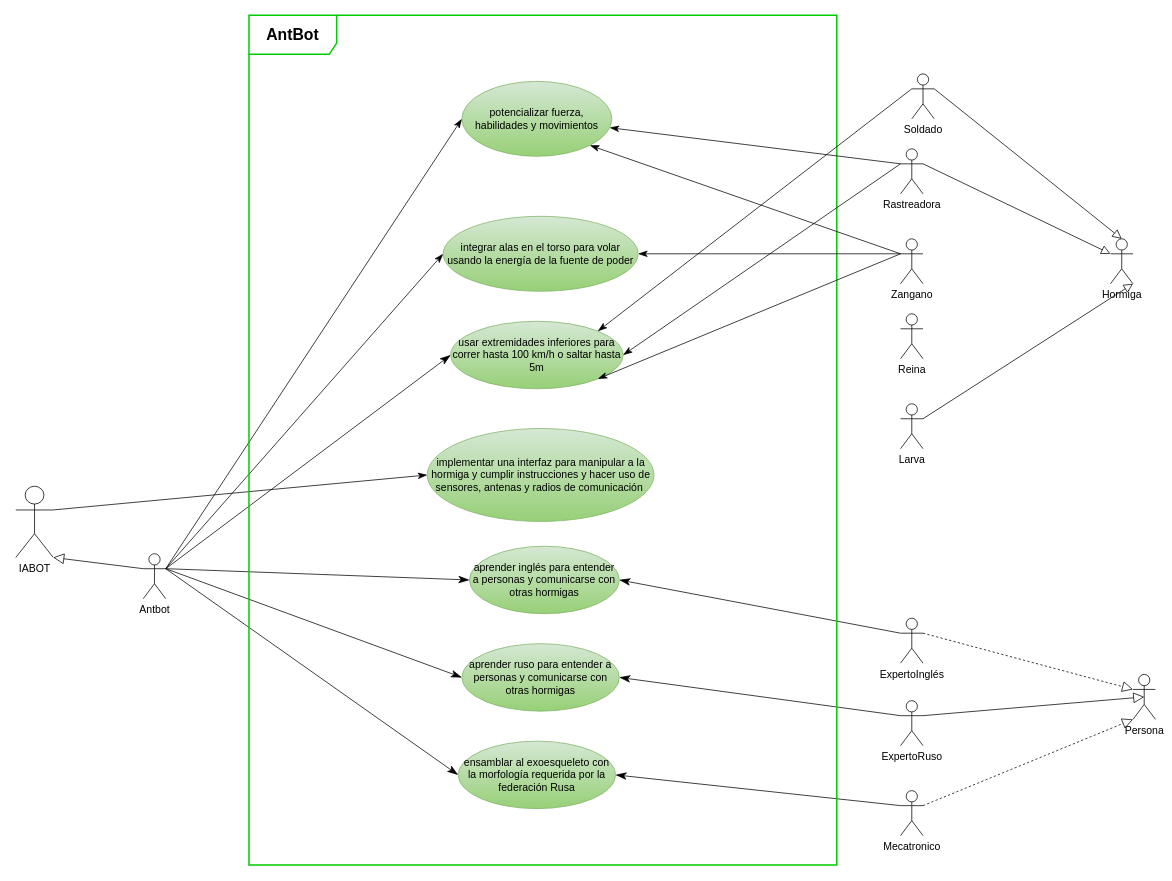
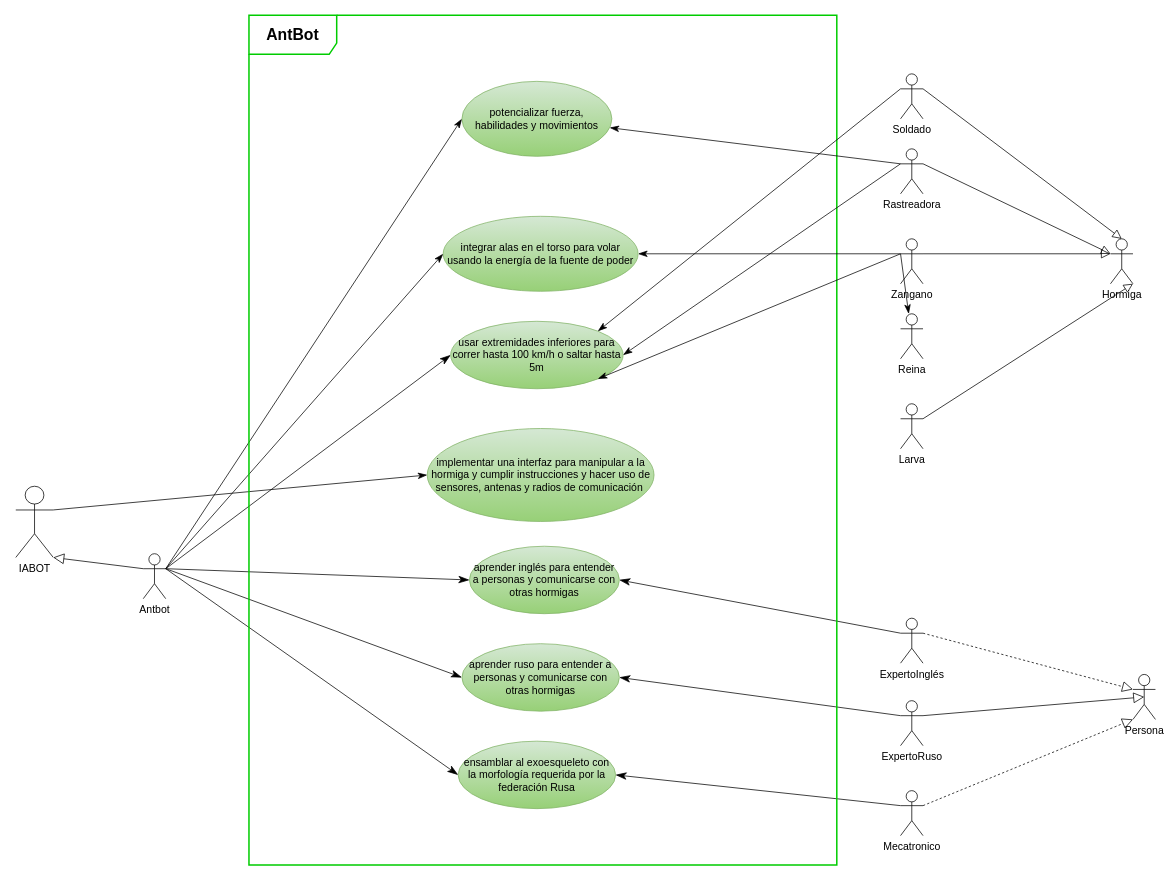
(923, 96) -> (912, 96)
(745, 199) -> (904, 281)
none -> (1012, 254)
